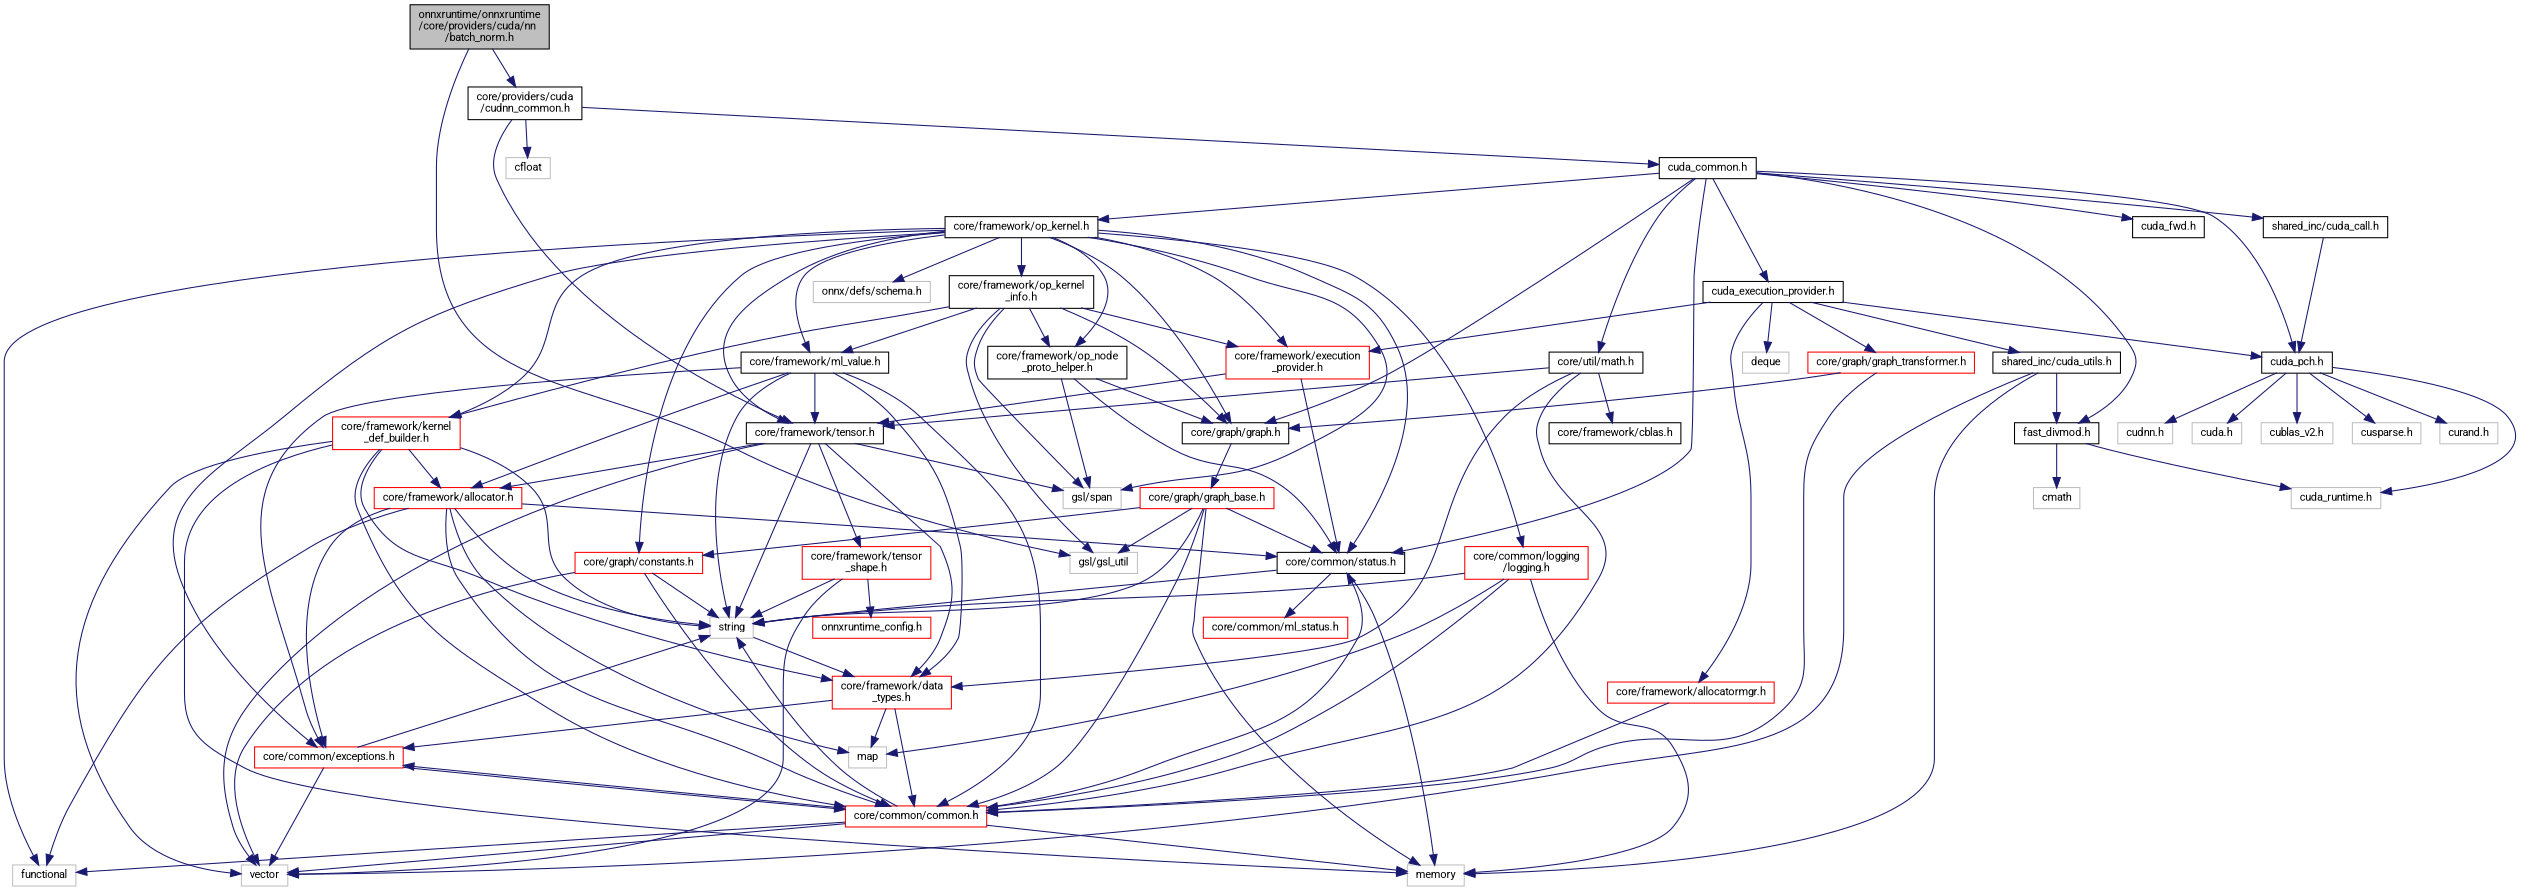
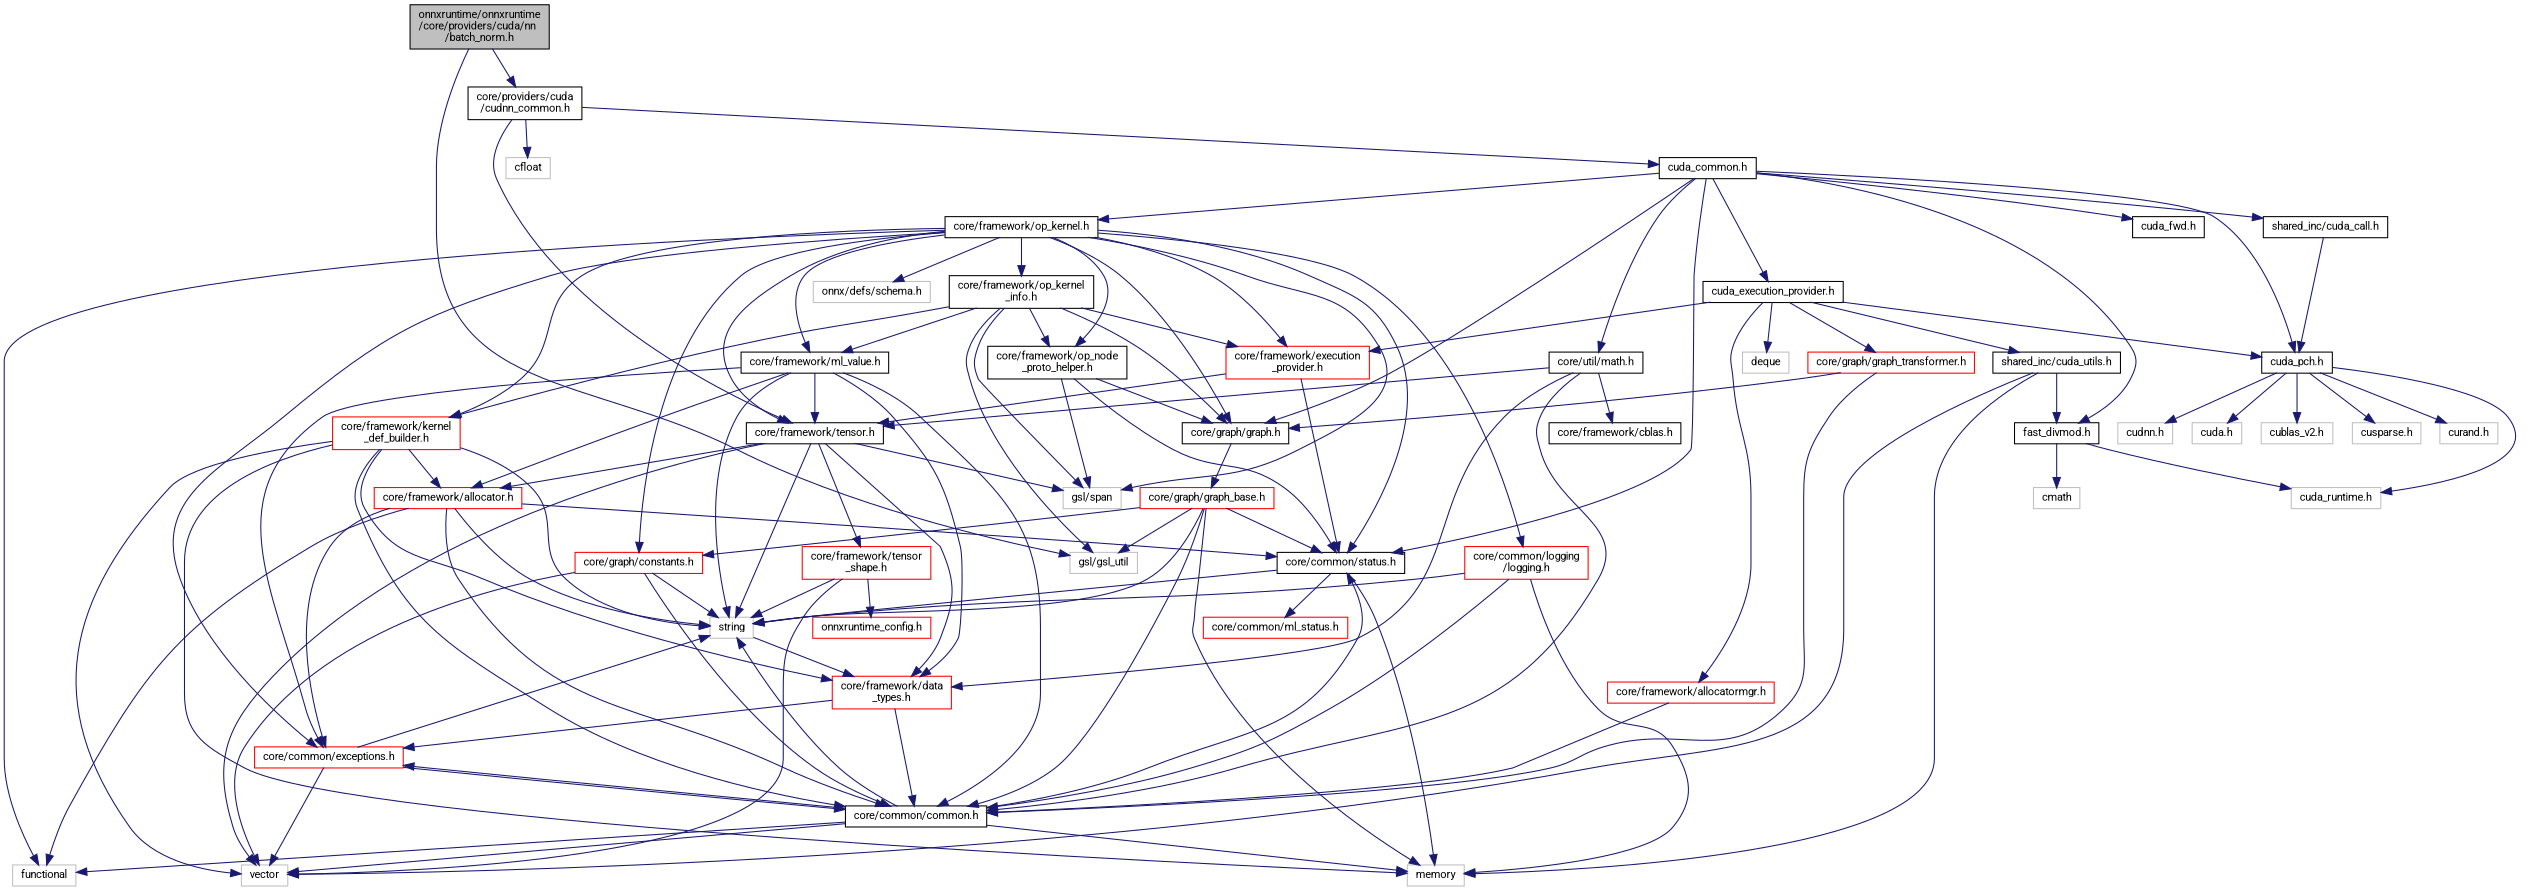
(868, 757) -> none
(916, 816) -> (916, 816)
